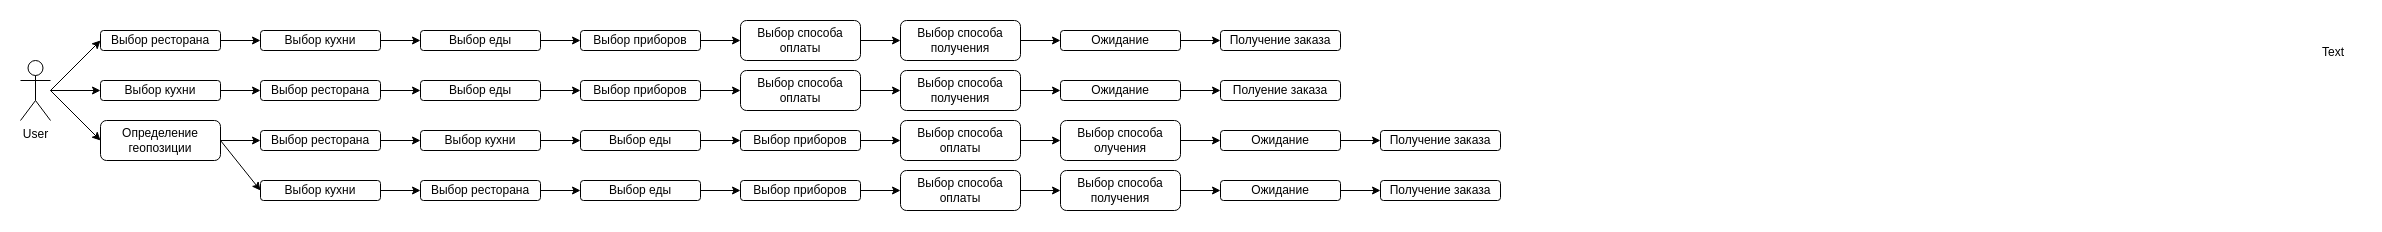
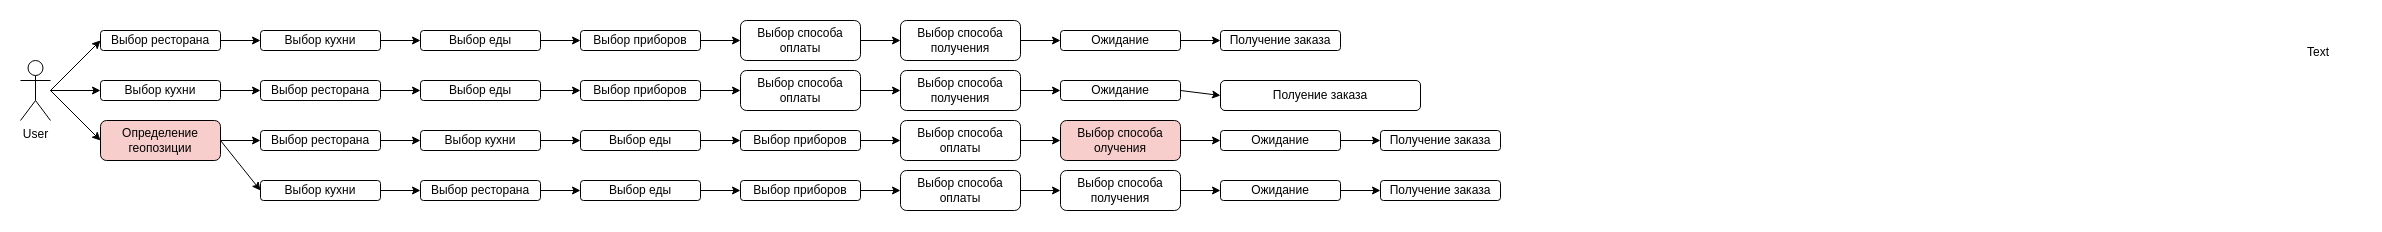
(2341, 53) -> (2326, 53)
(1281, 91) -> (1321, 96)
(161, 141) -> (161, 141)
(1121, 141) -> (1121, 141)
